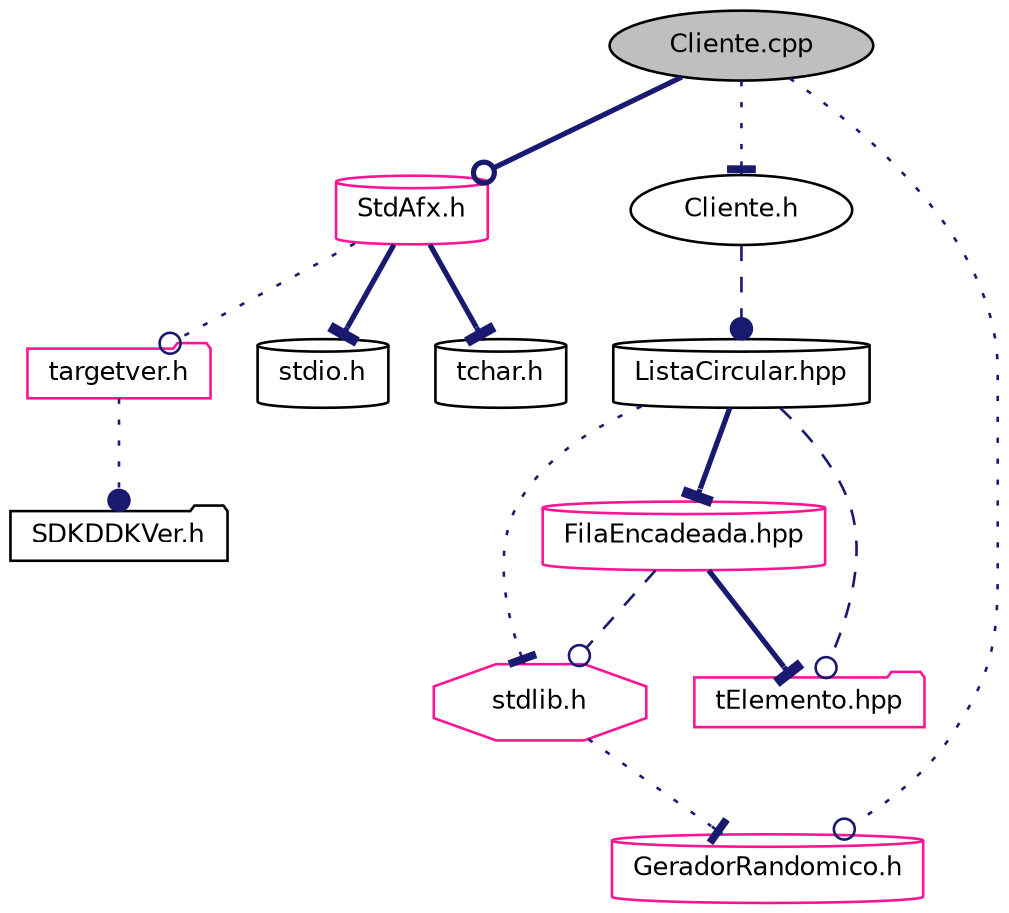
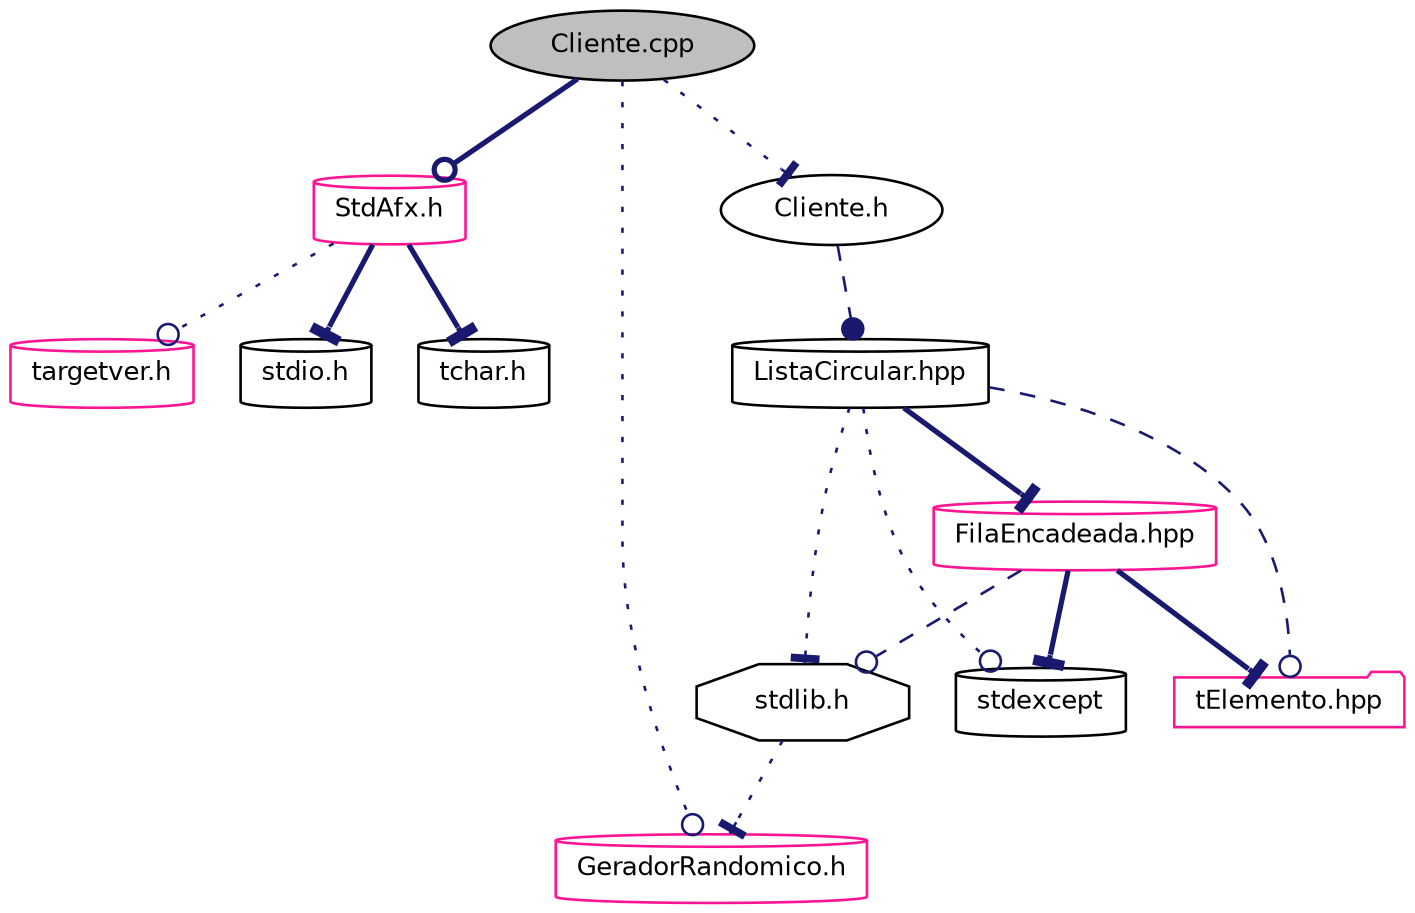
(119, 373) -> (102, 373)
(119, 536) -> none
(540, 702) -> (803, 702)
none -> (1041, 702)
